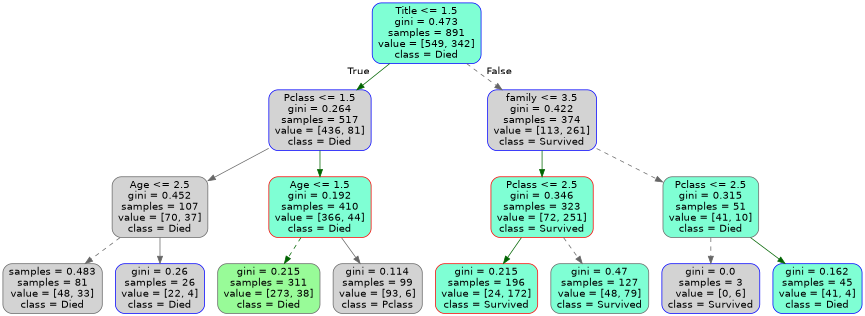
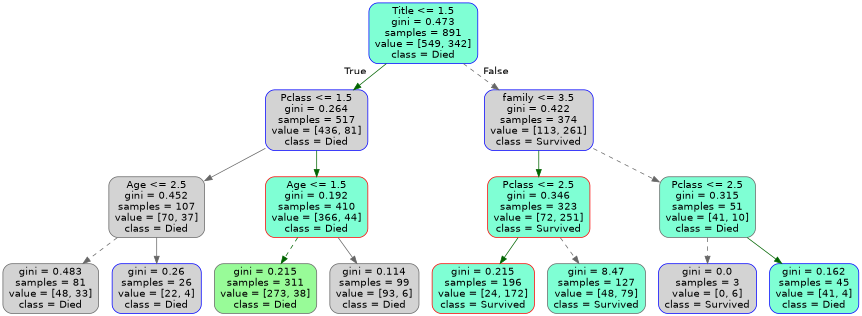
(53, 289) -> (51, 289)
(378, 289) -> (374, 289)
(600, 289) -> (596, 289)
